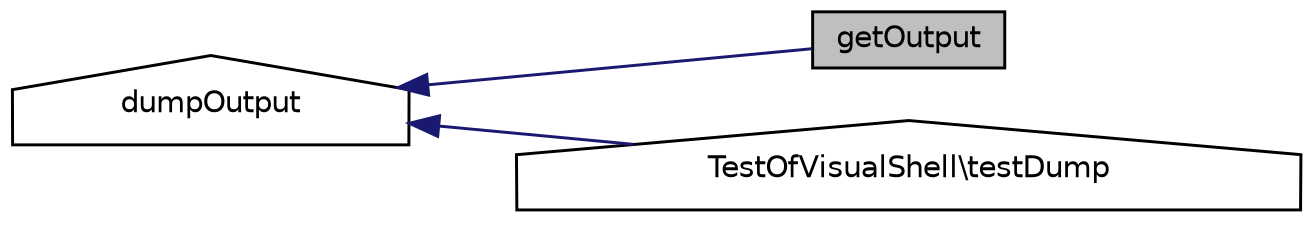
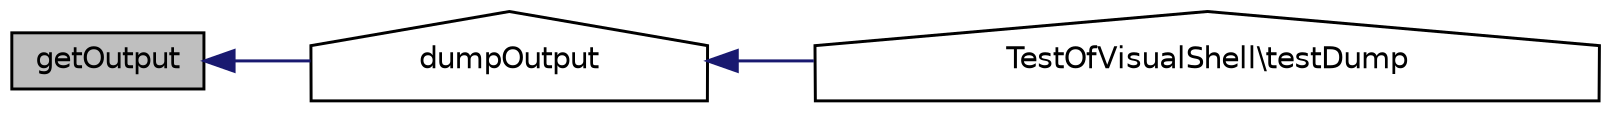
(620, 67) -> (272, 61)
